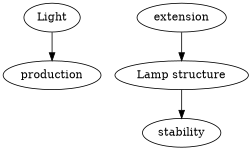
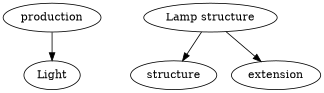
(52, 42) -> (52, 42)
(182, 42) -> (240, 44)
(182, 133) -> (174, 75)
